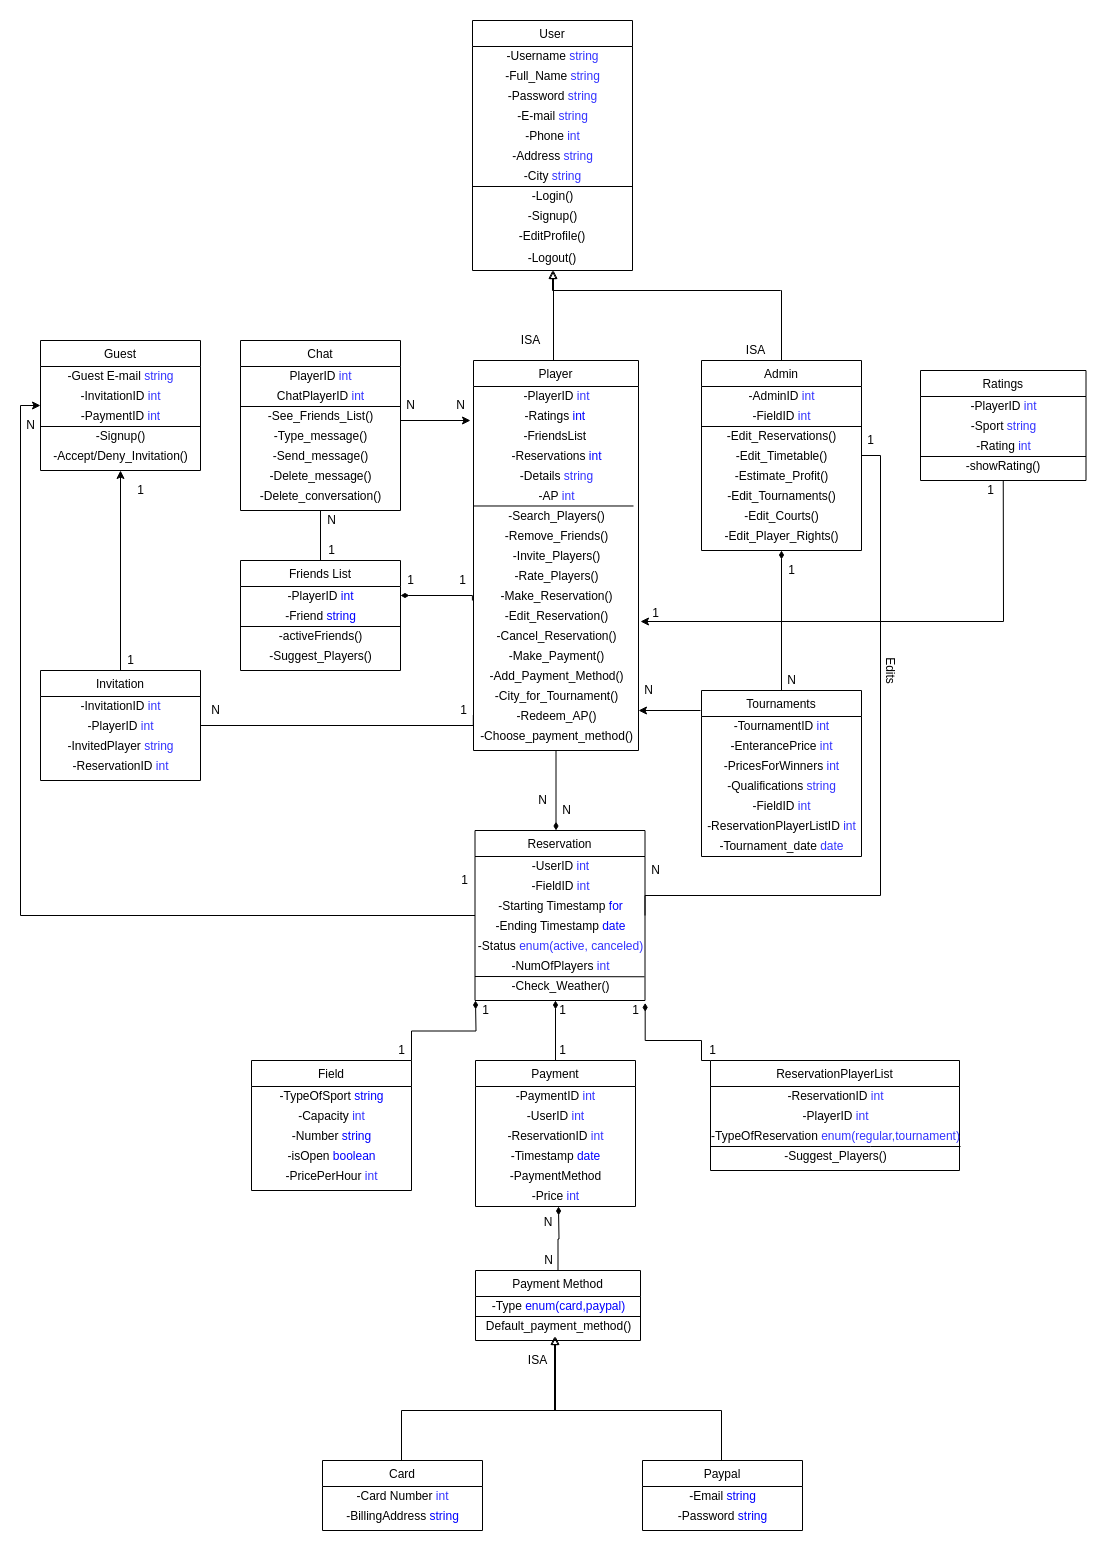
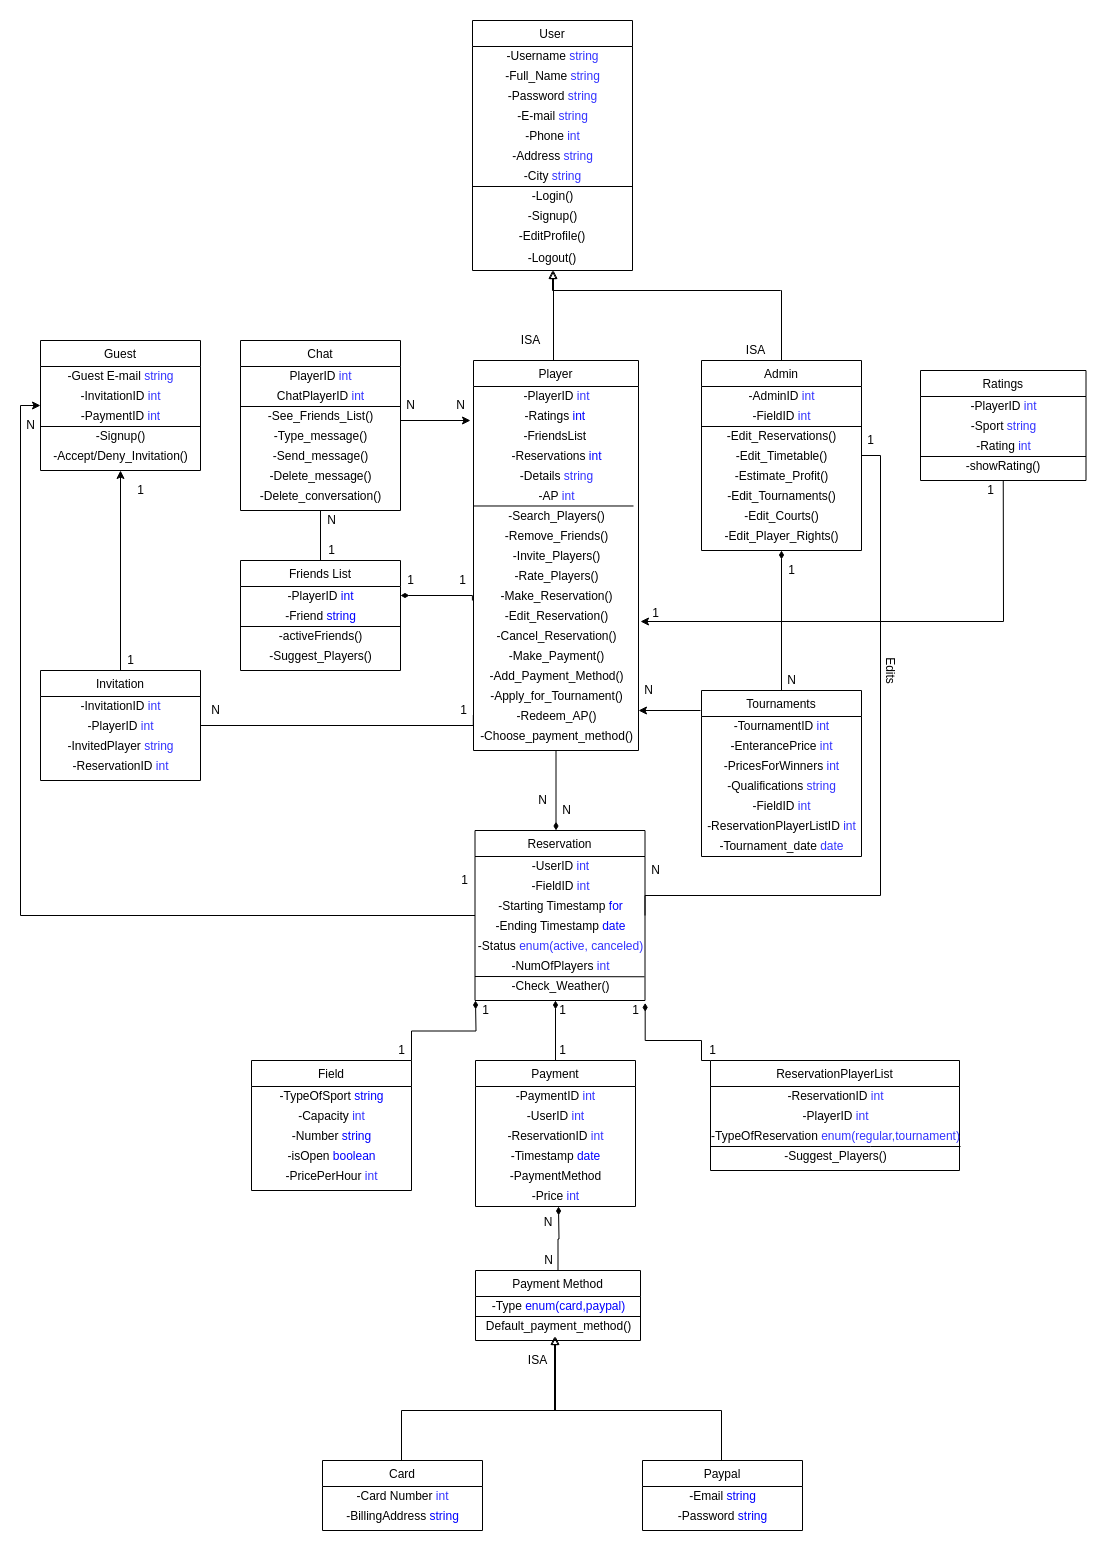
(557, 697) -> (557, 697)
